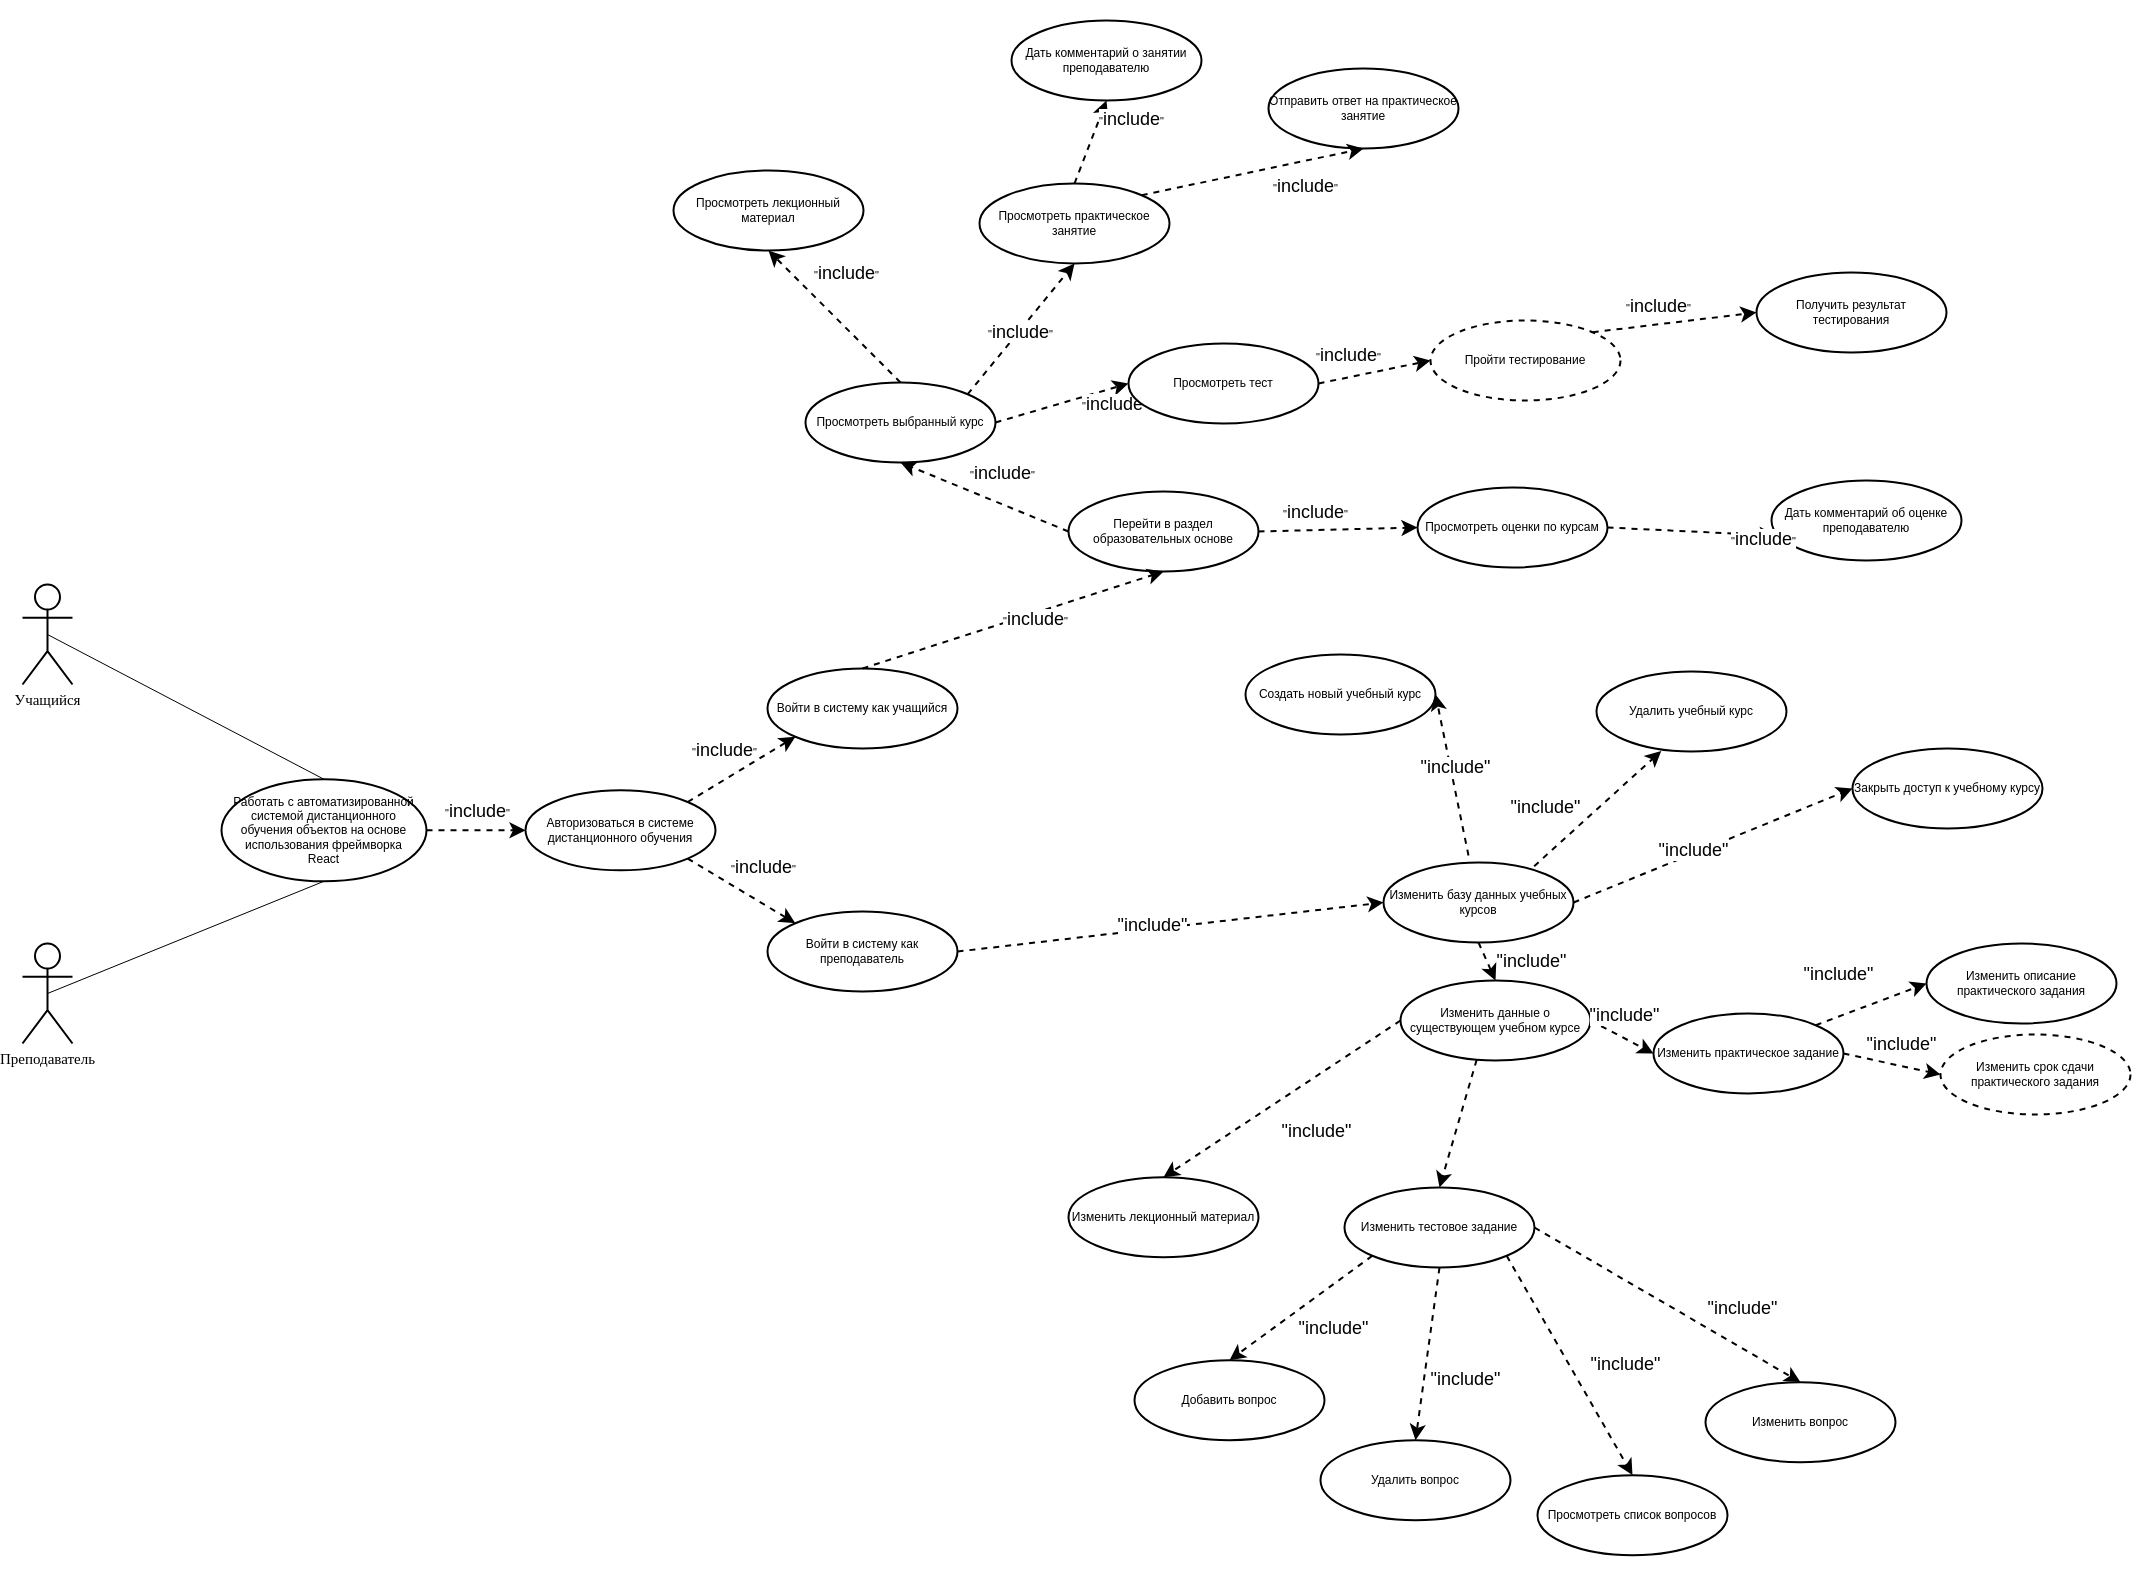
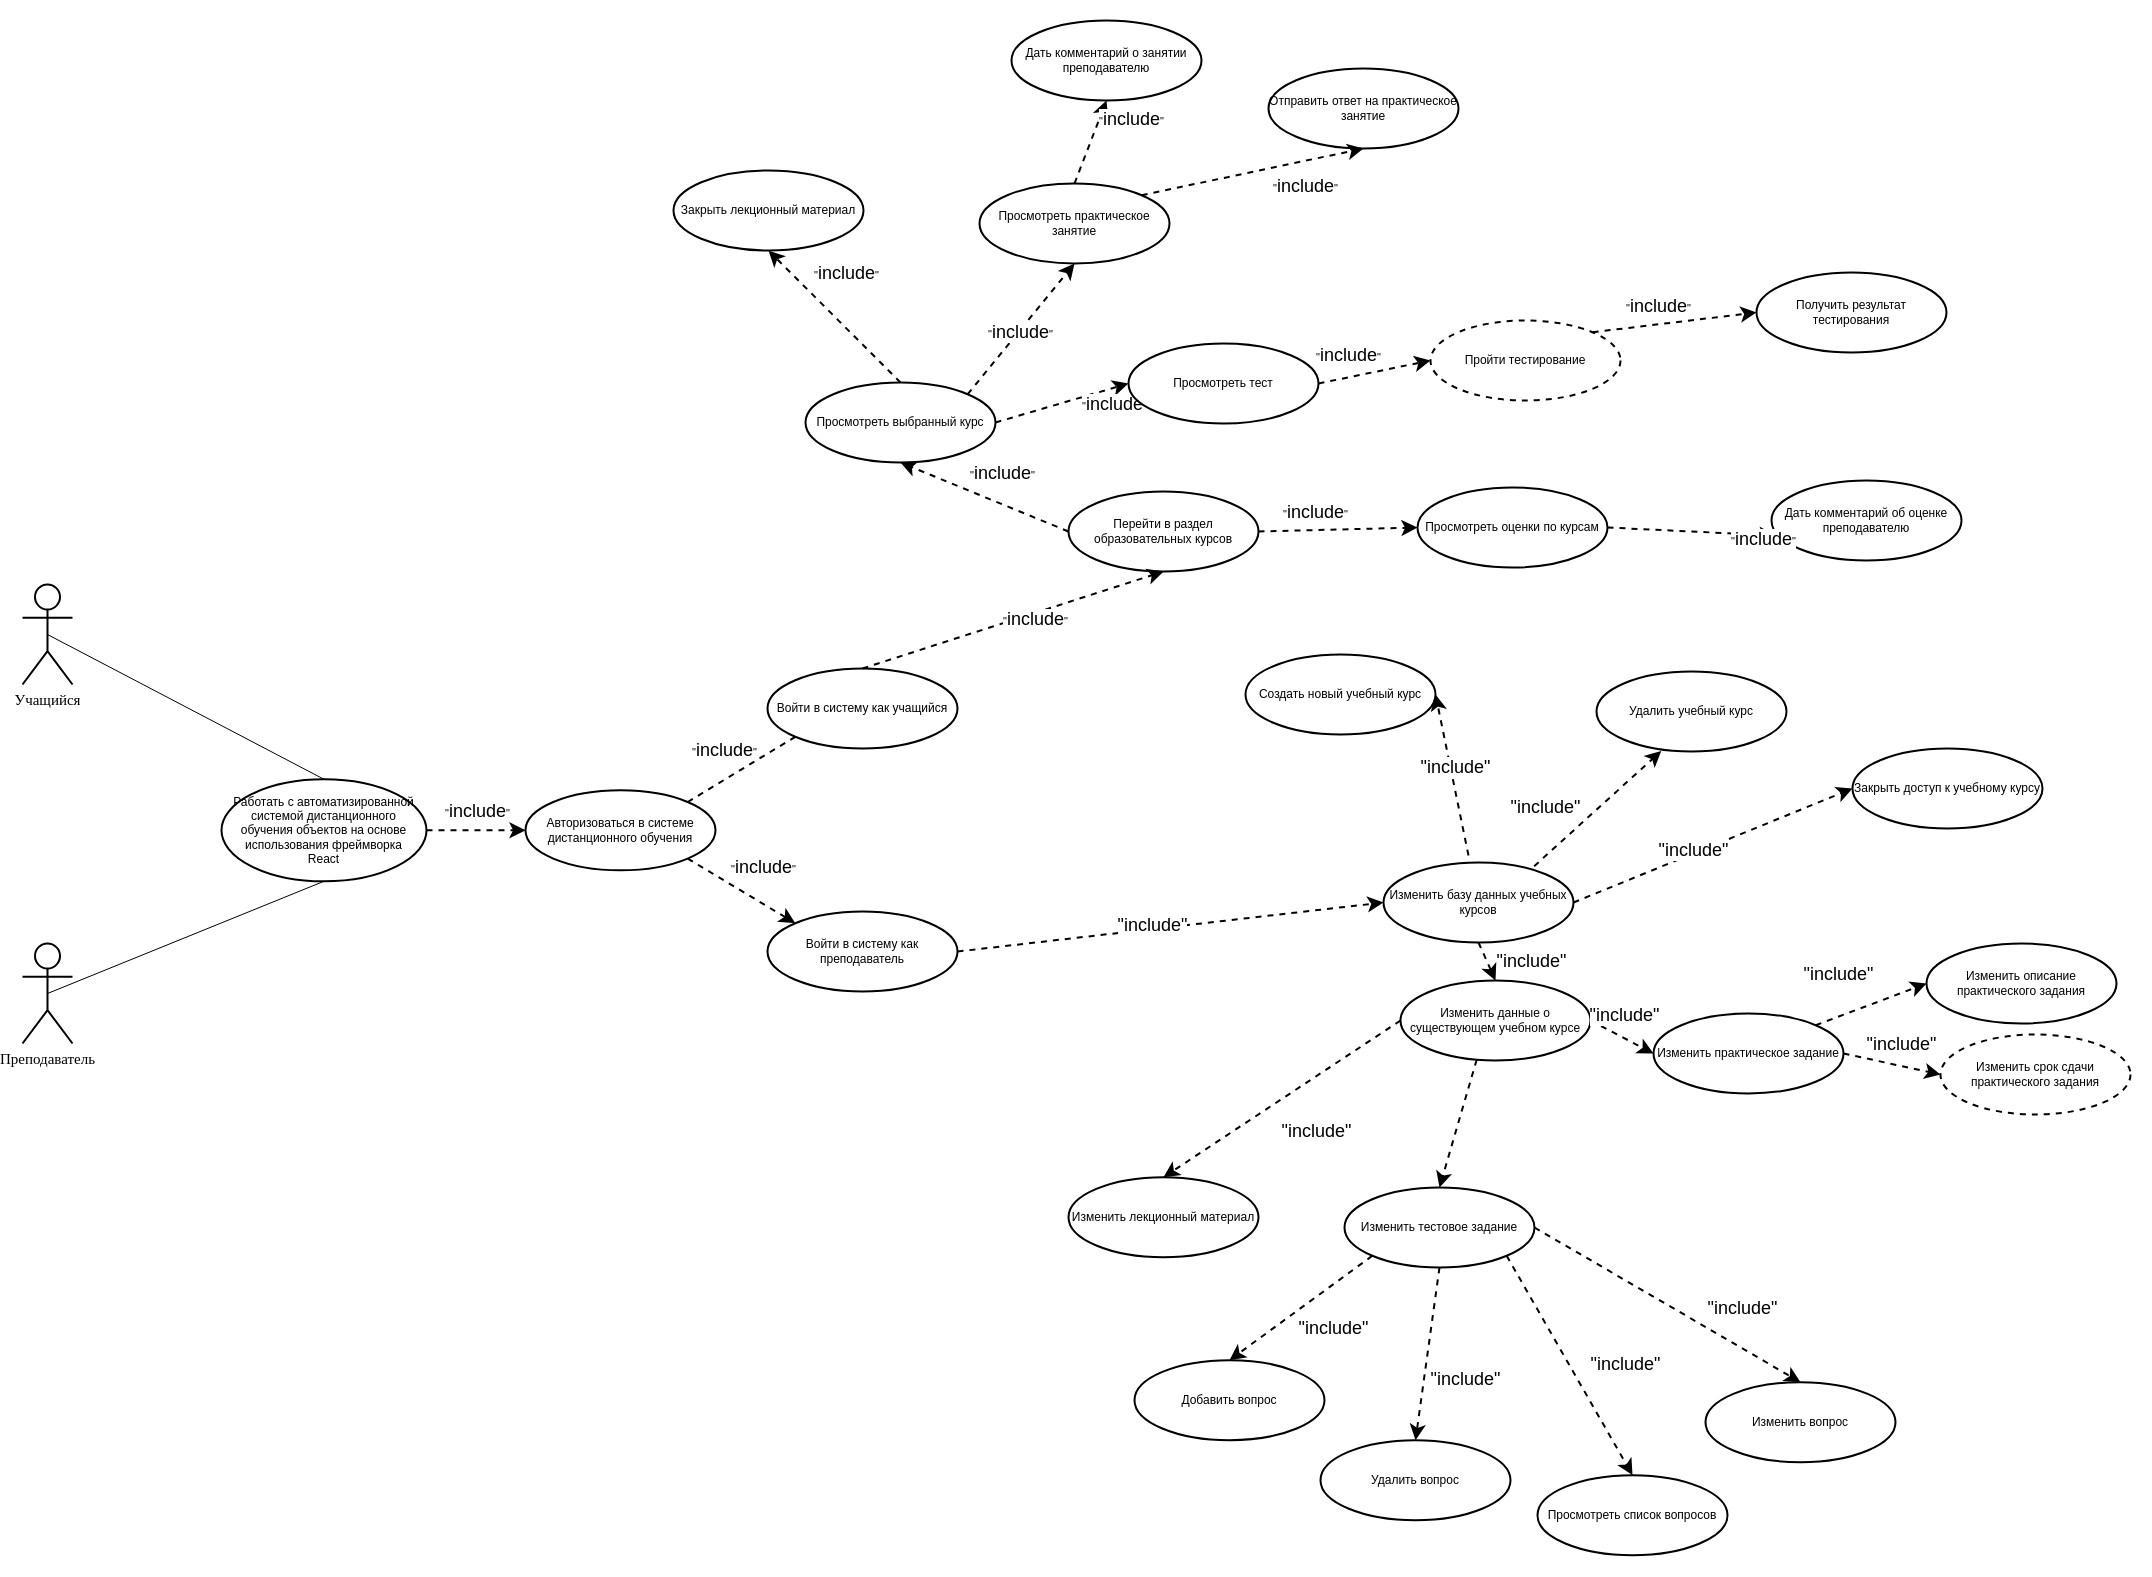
(769, 211) -> (769, 211)
(1164, 532) -> (1164, 532)
(784, 744) -> (788, 741)
